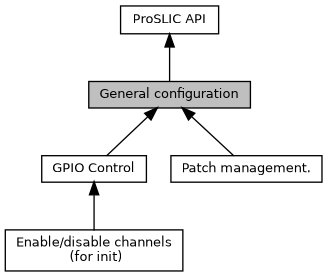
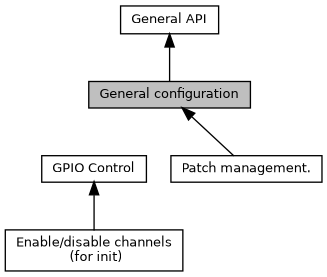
(170, 20) -> (170, 20)
(127, 136) -> none
